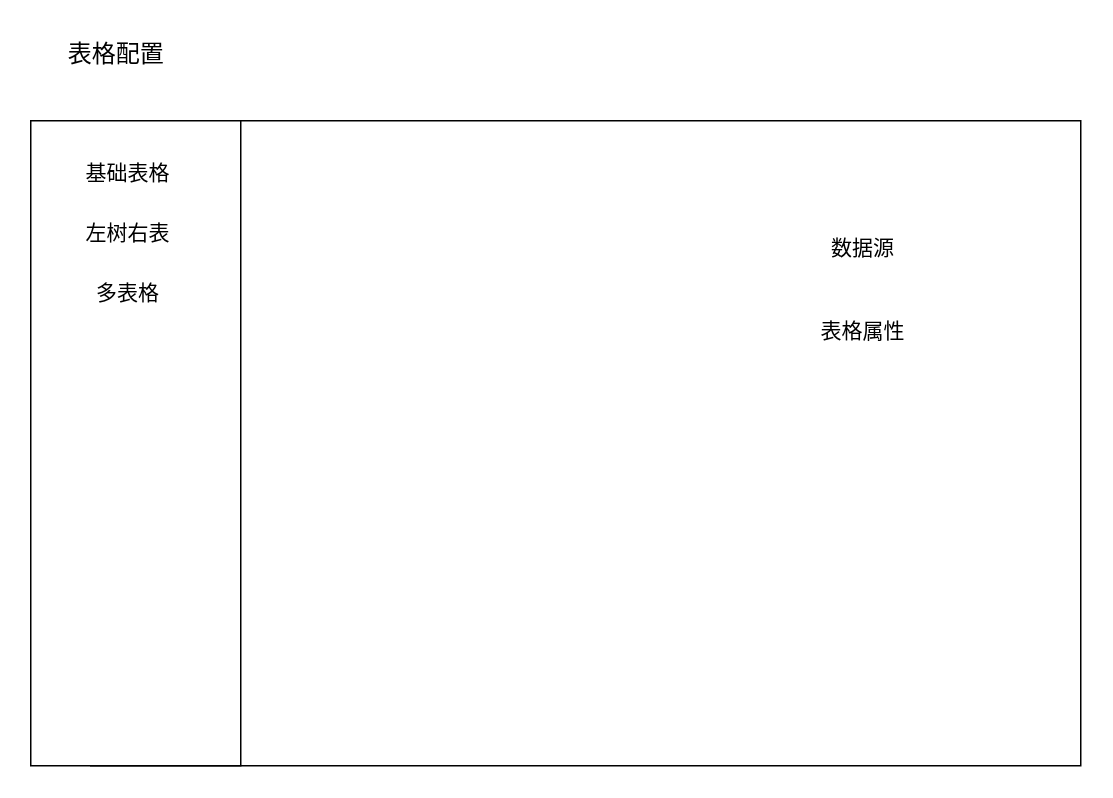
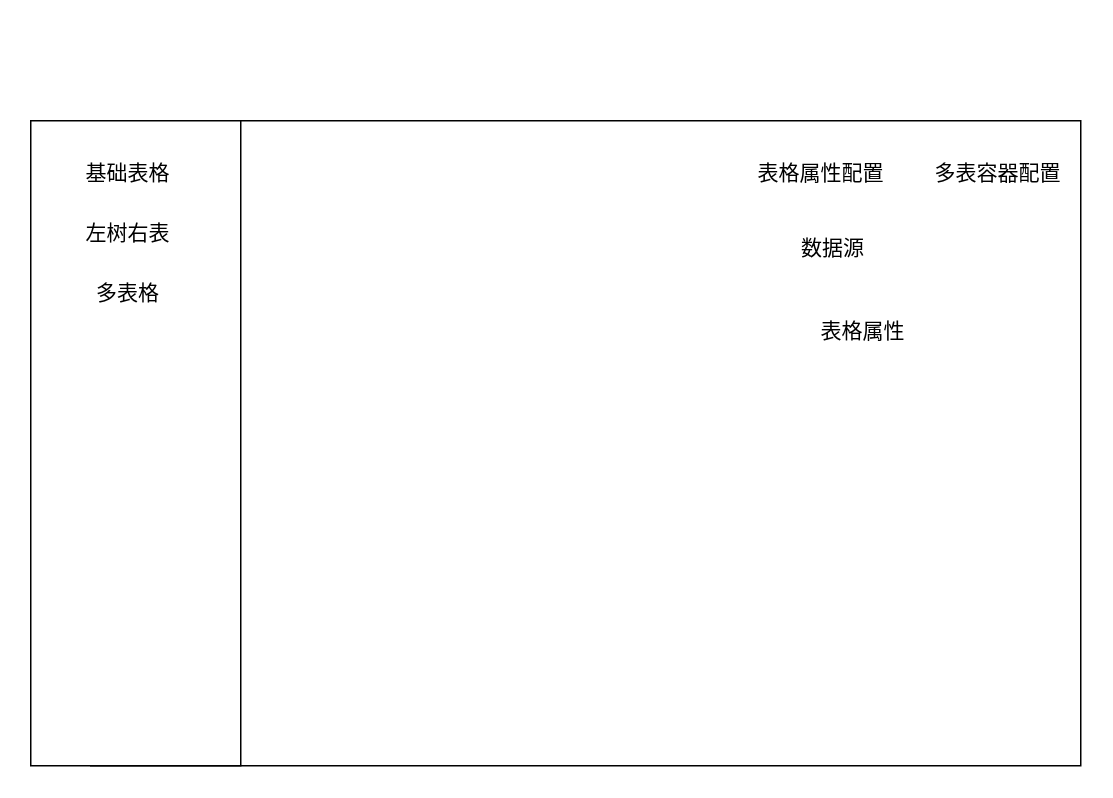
(113, 53) -> none
none -> (818, 173)
none -> (998, 173)
(863, 248) -> (833, 248)
